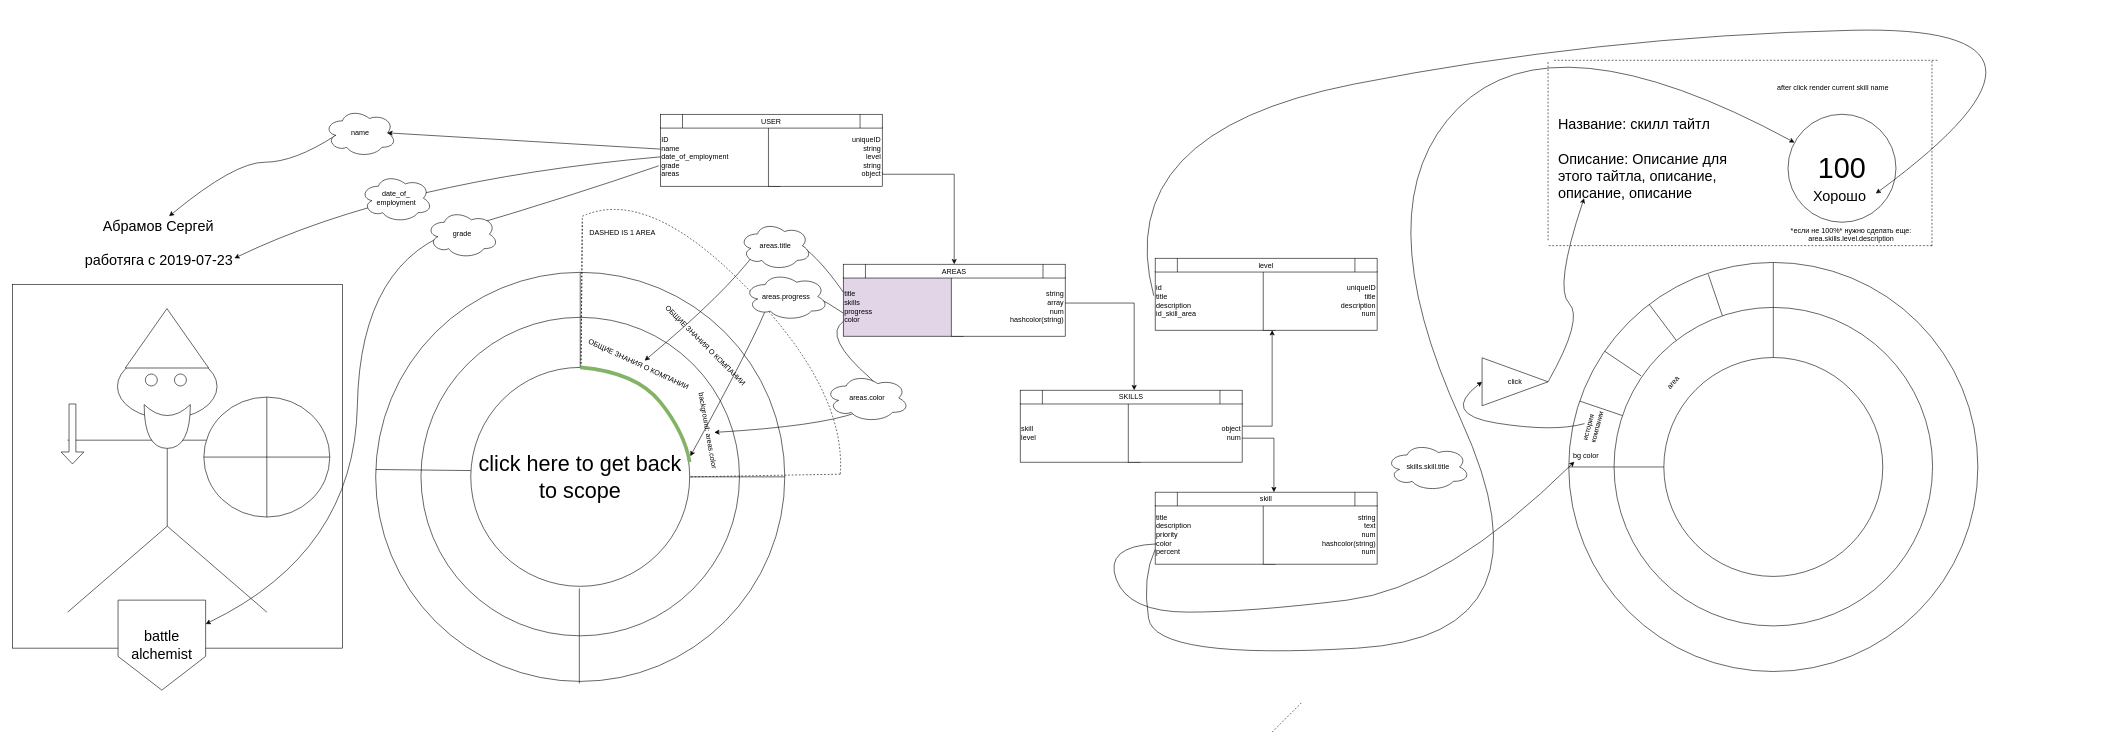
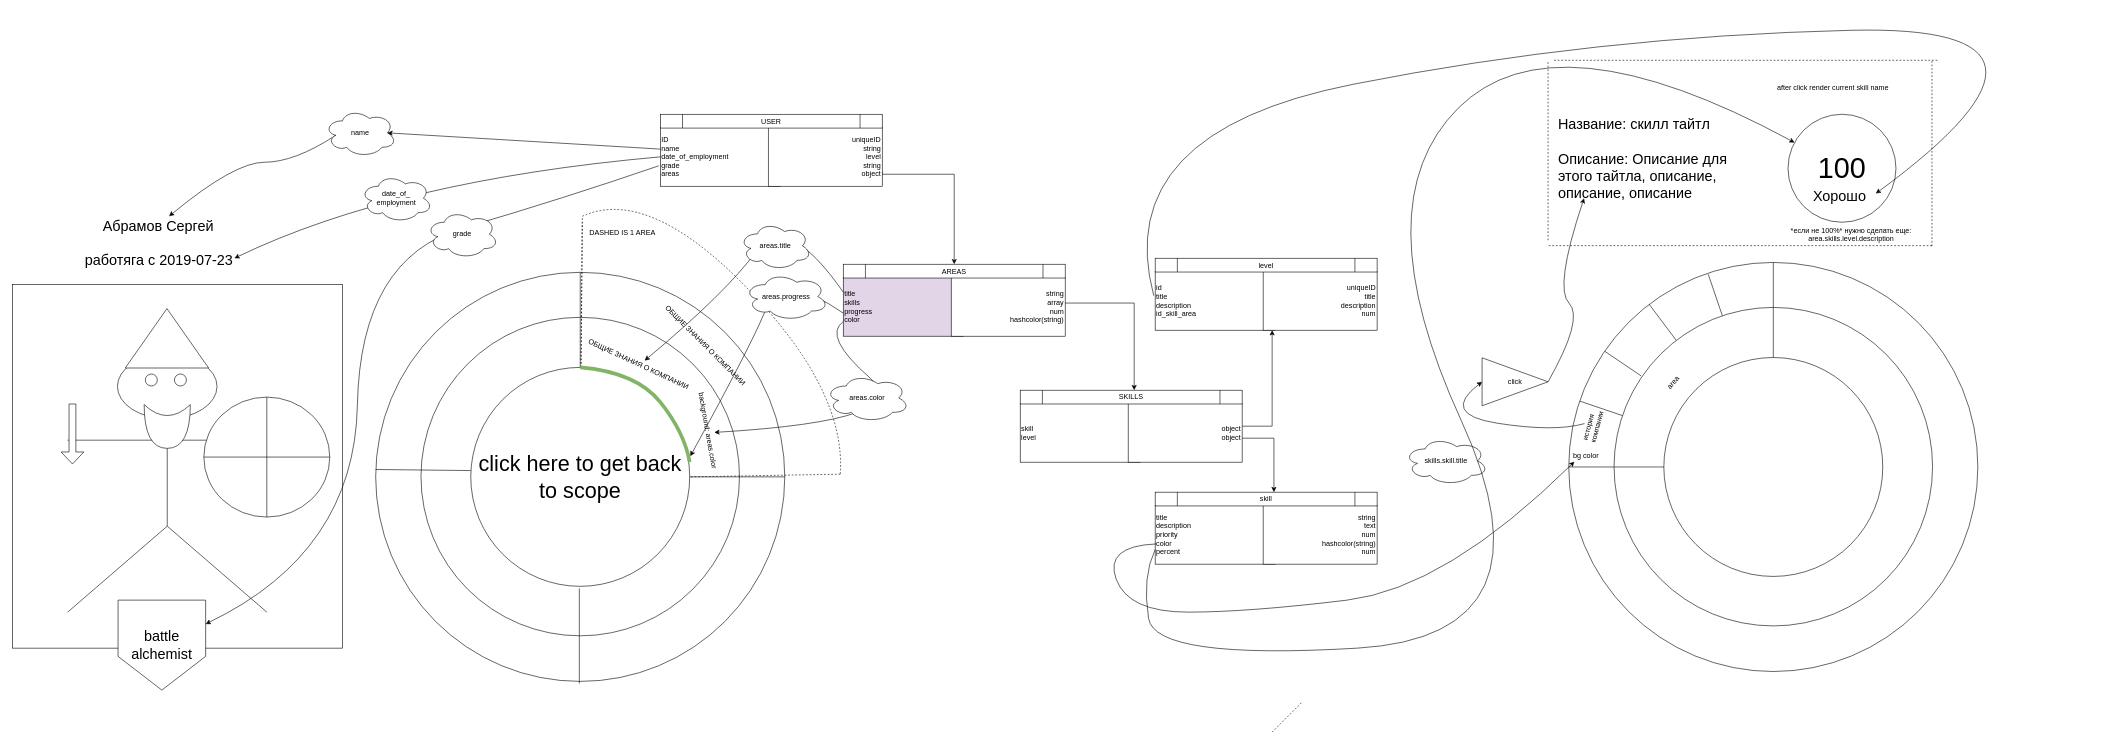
(1229, 433) -> (1229, 433)
(1428, 467) -> (1446, 461)
